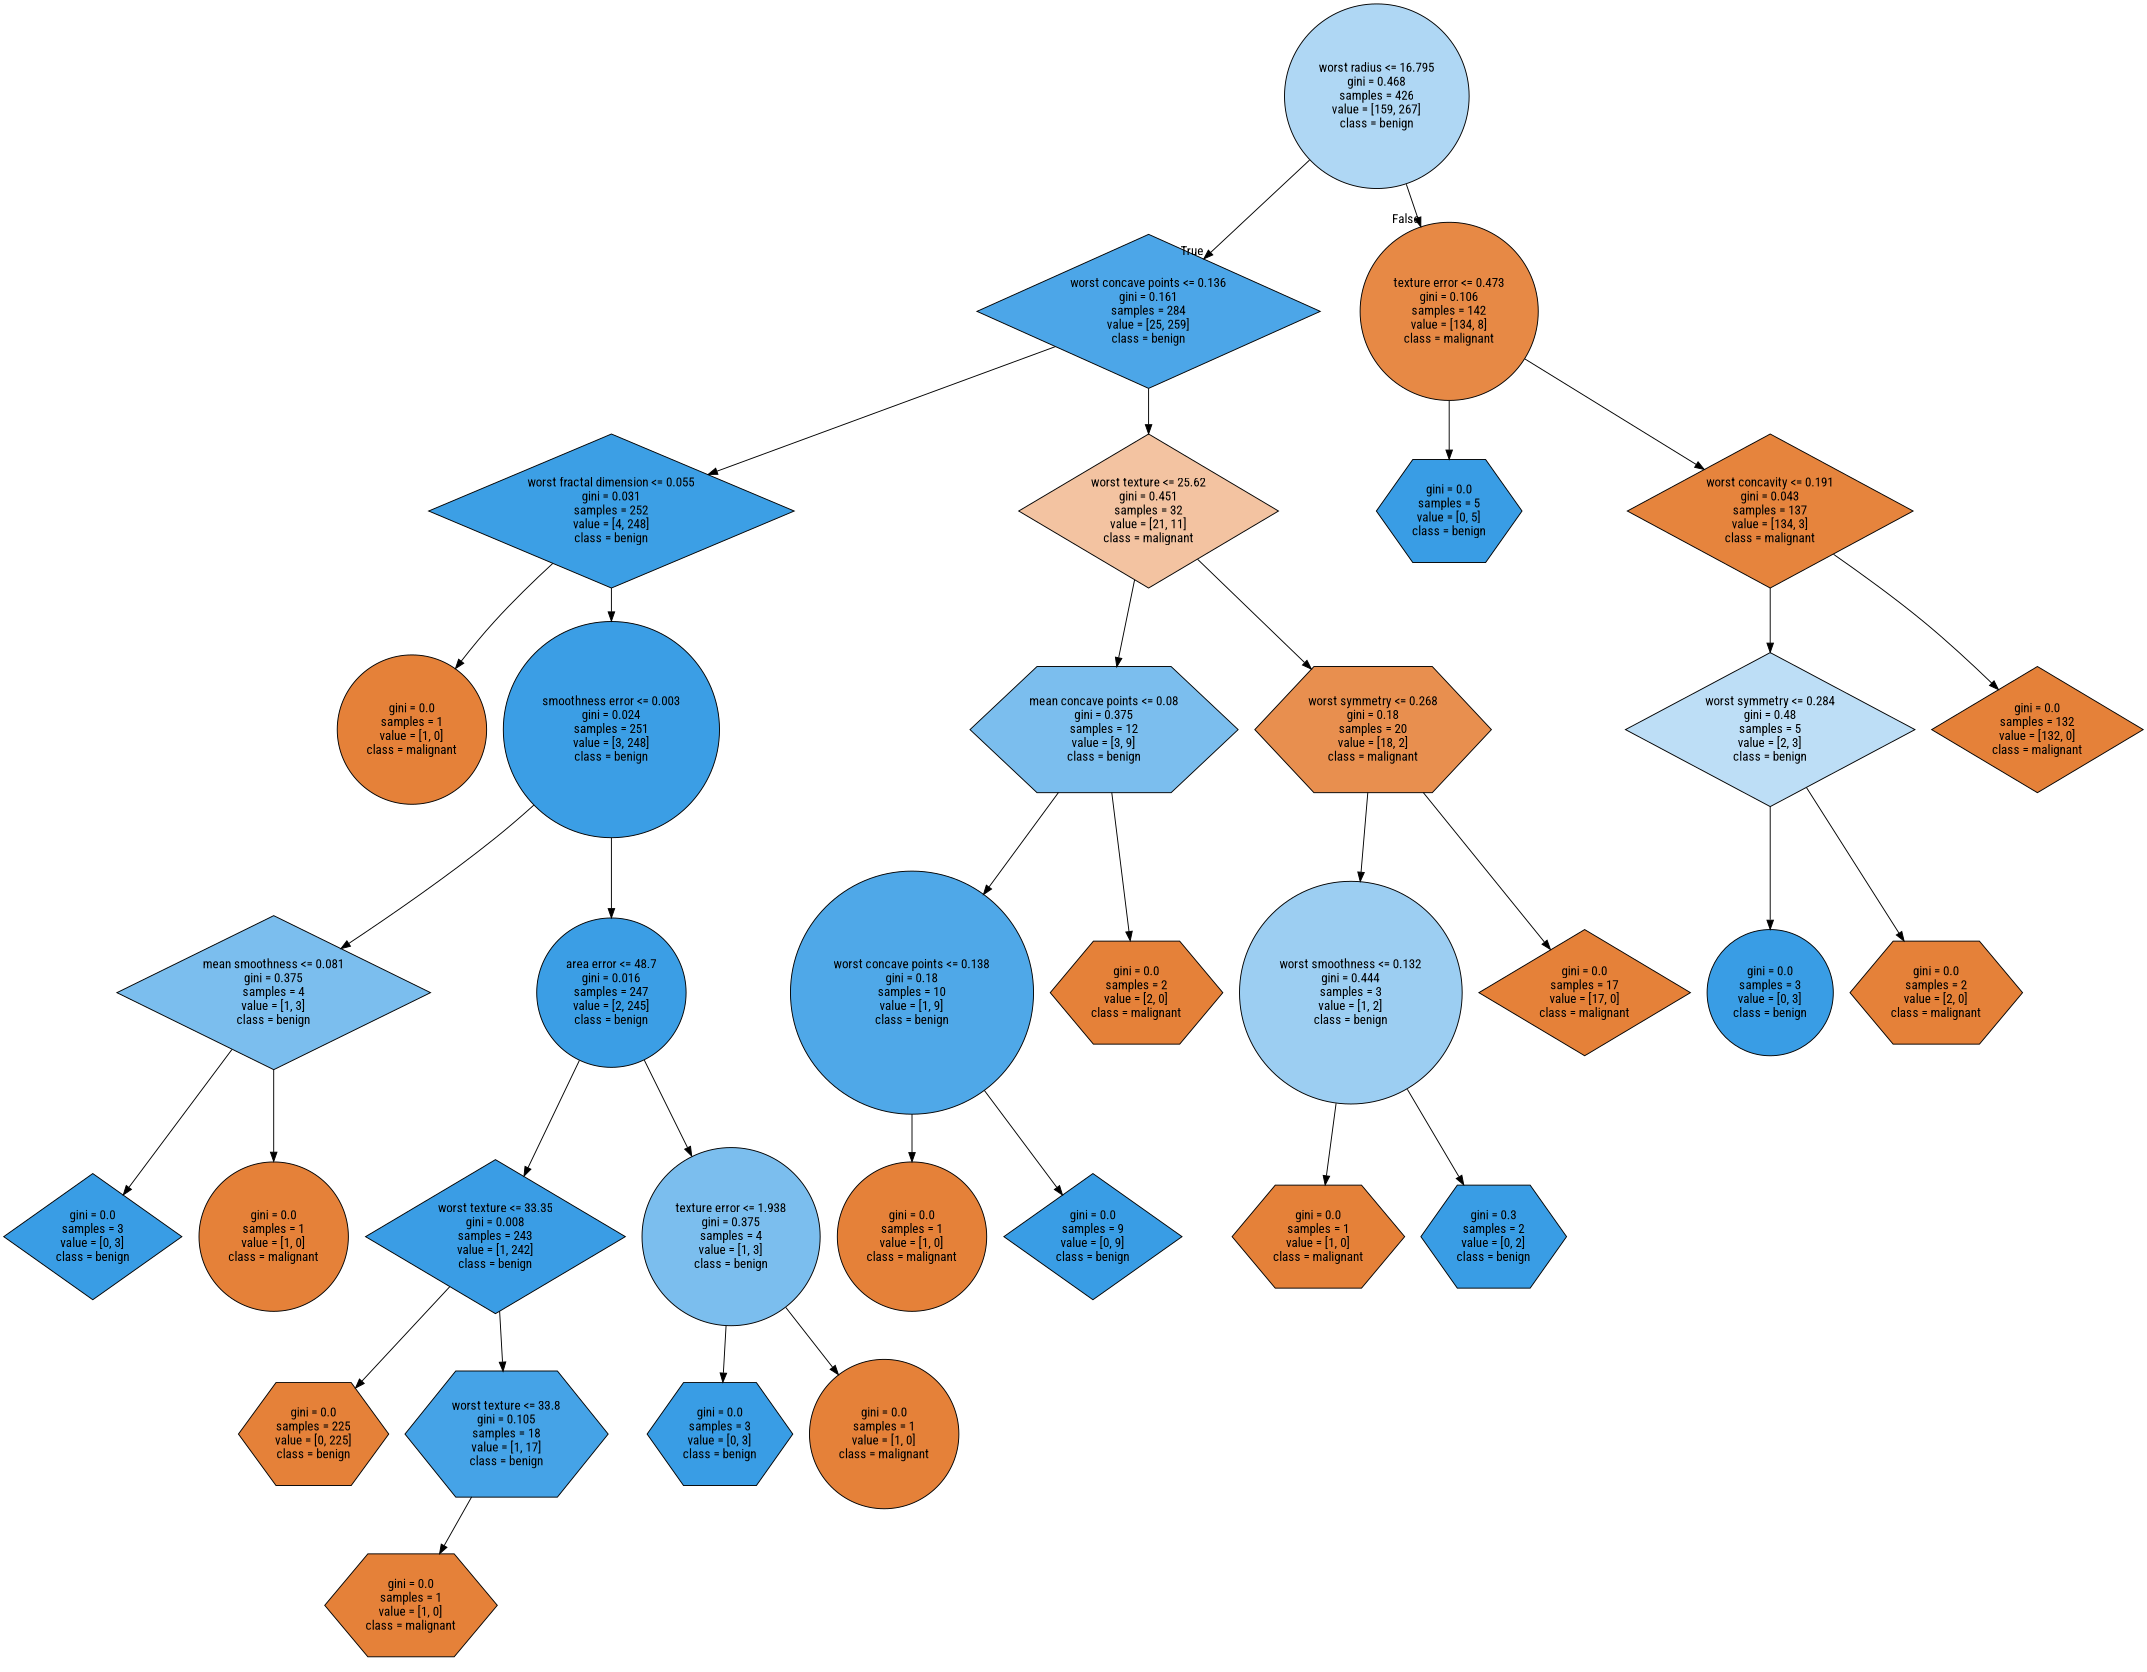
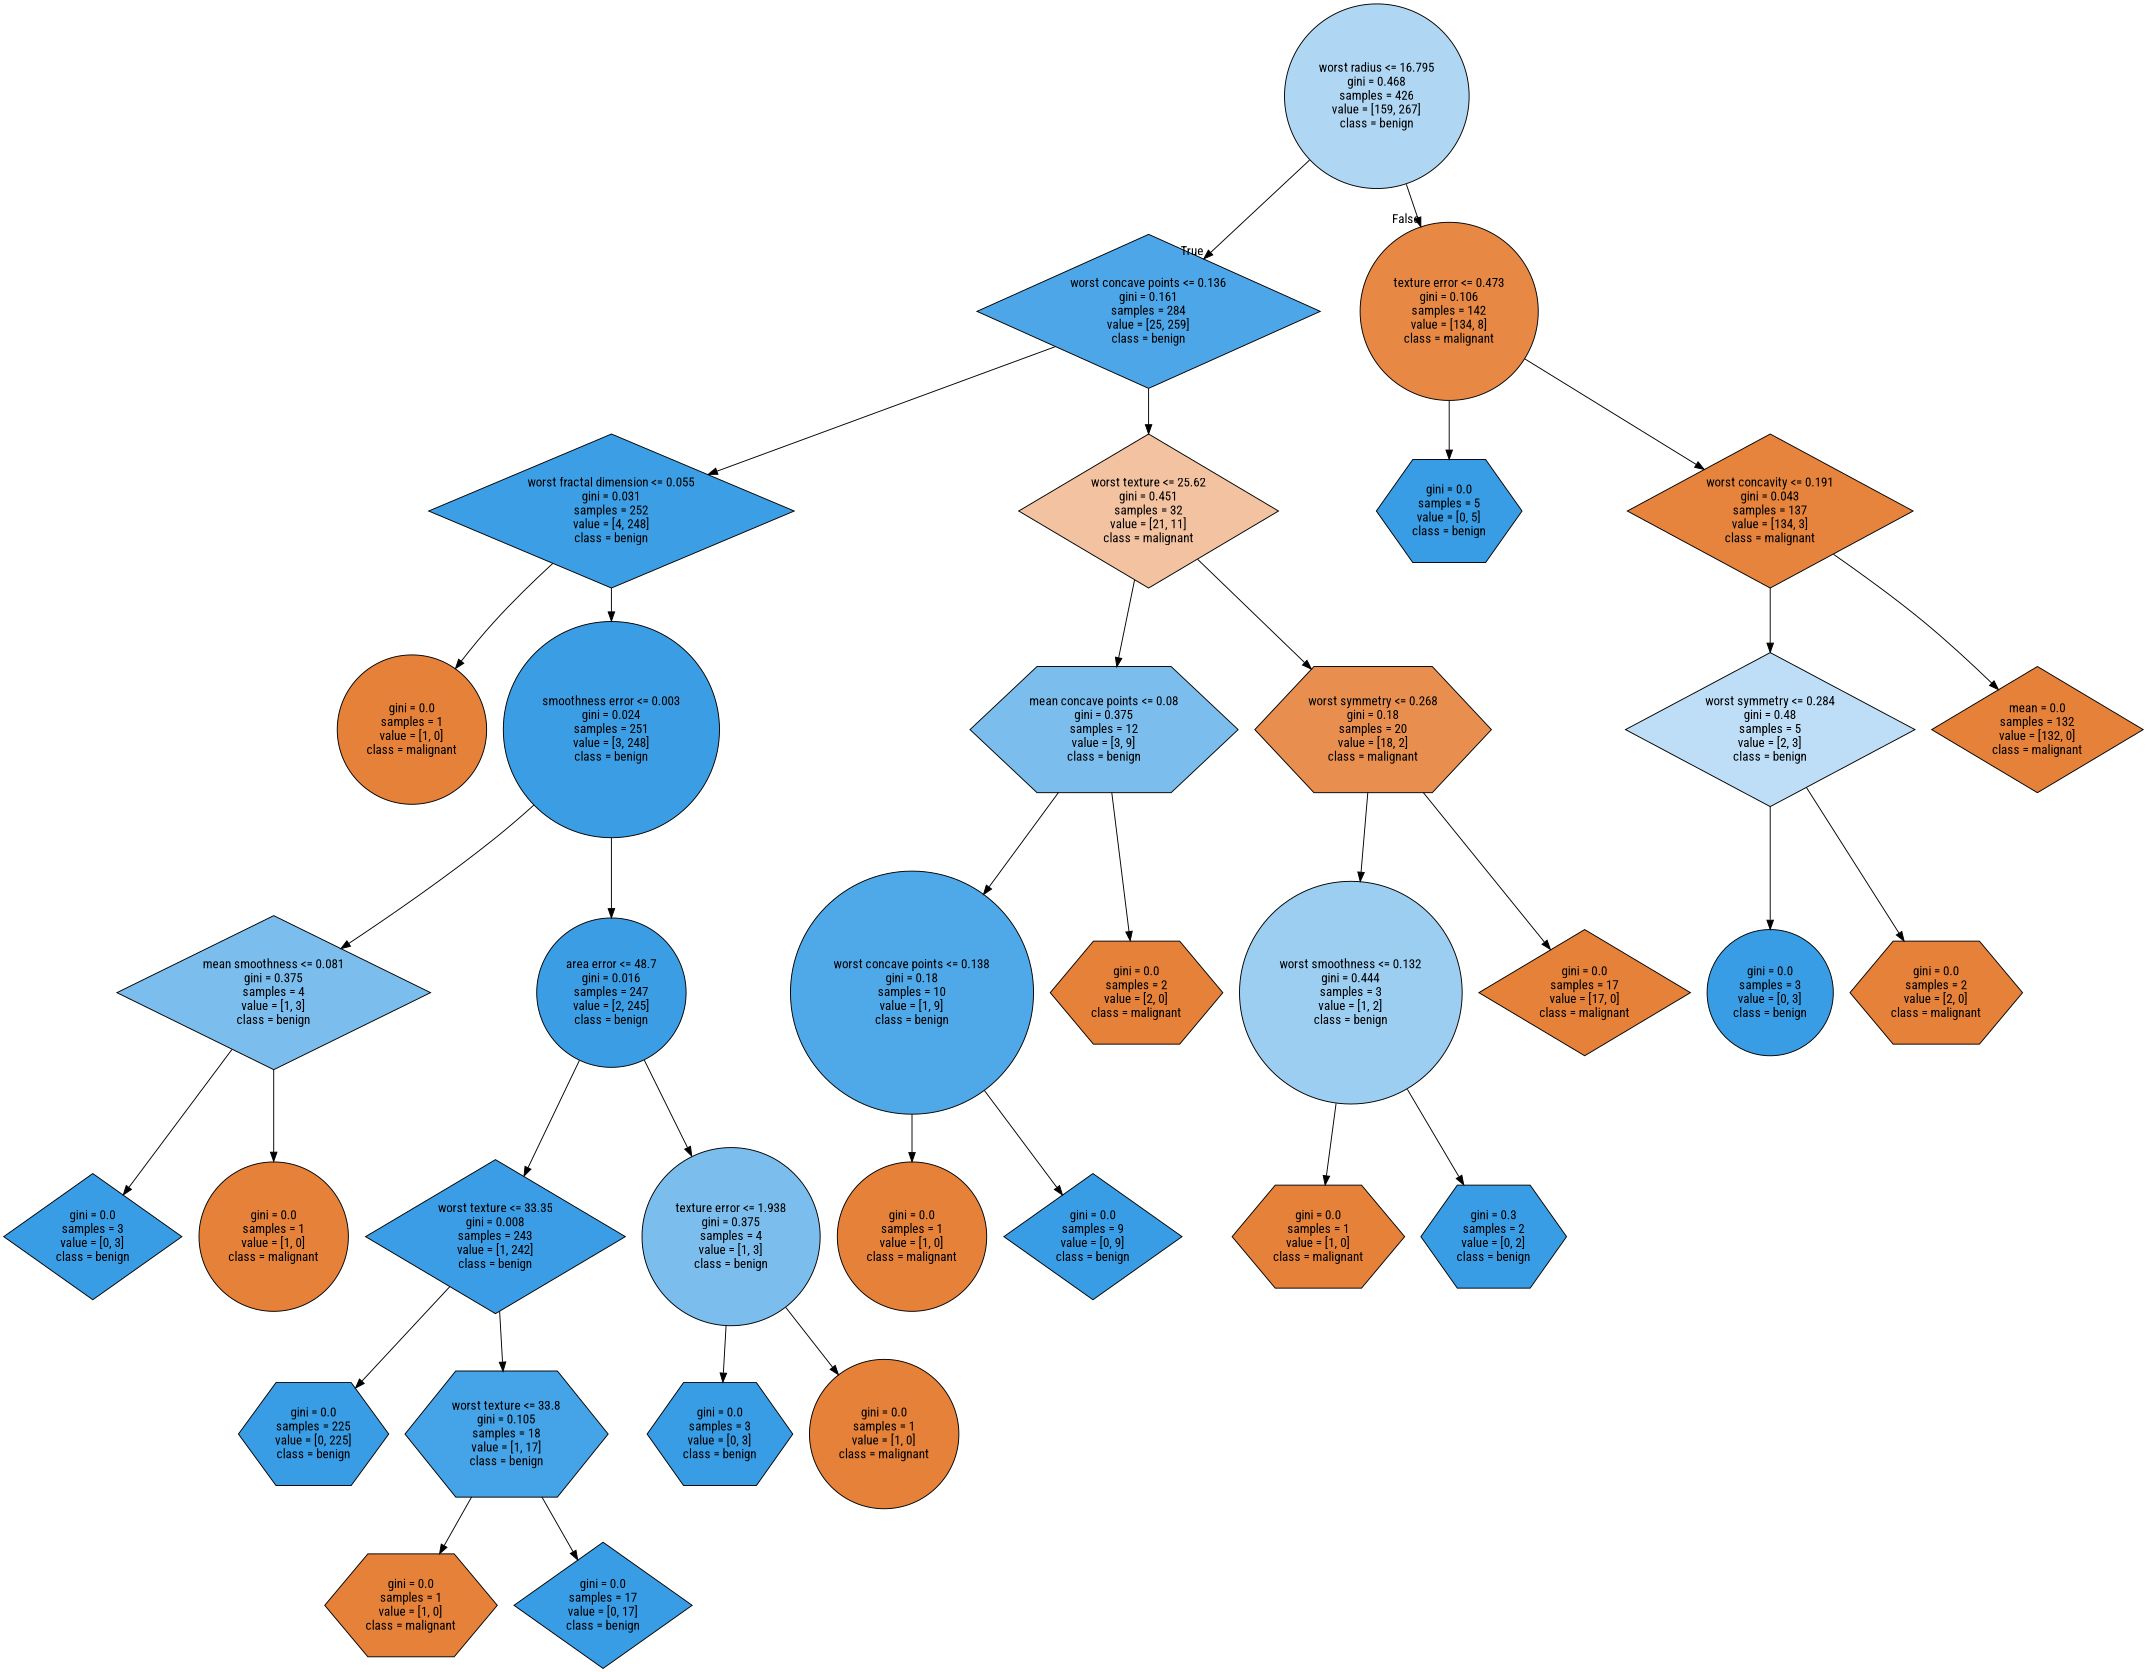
(2037, 730) -> (2037, 730)
(314, 1434) -> (314, 1434)
none -> (603, 1605)
